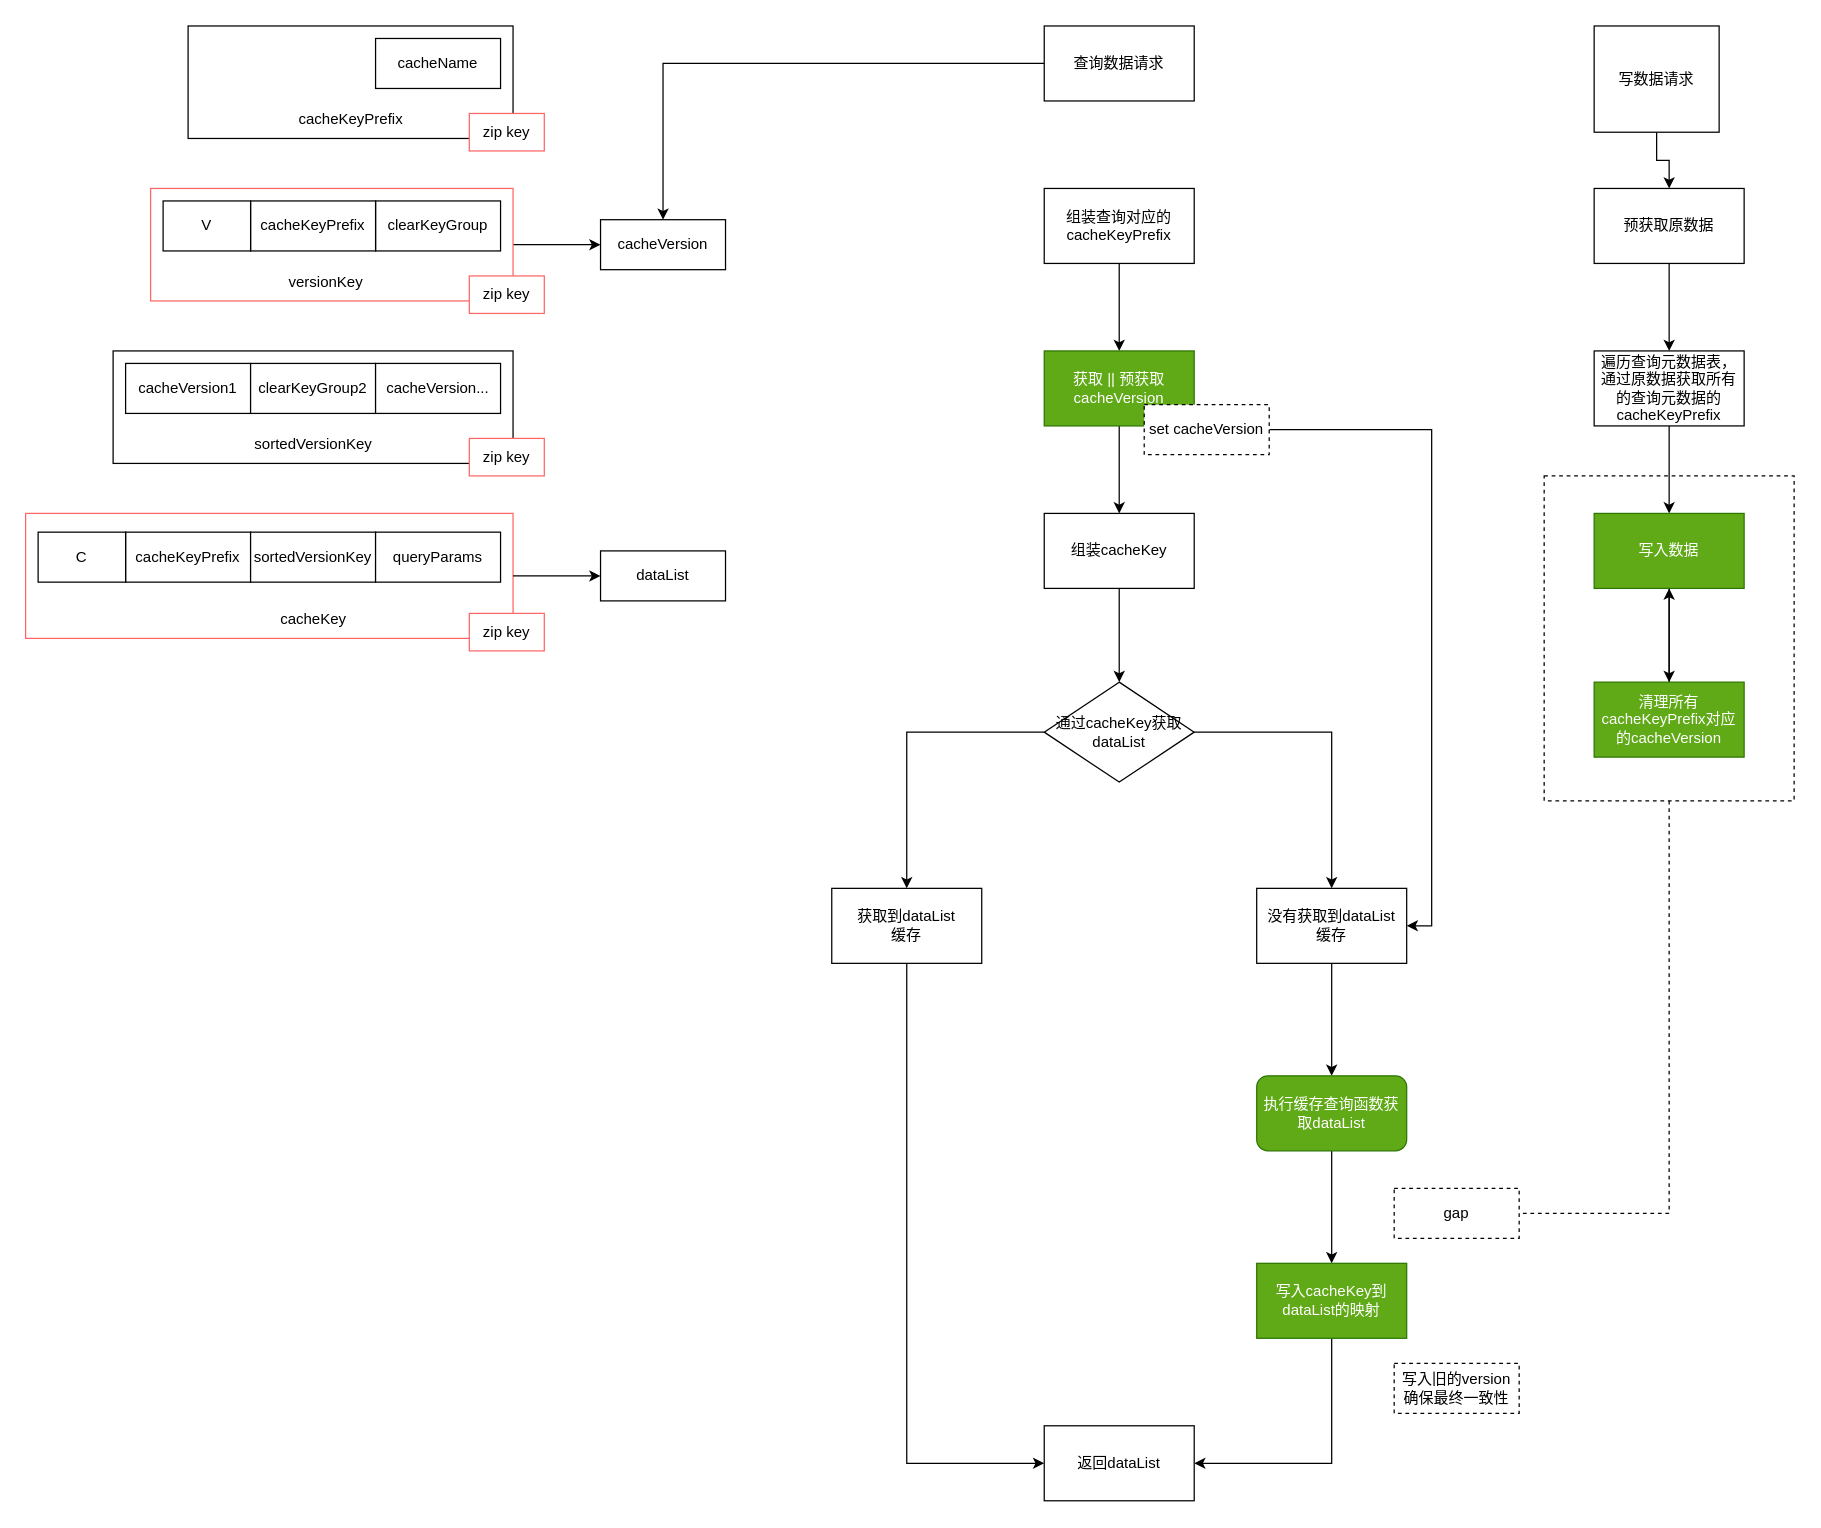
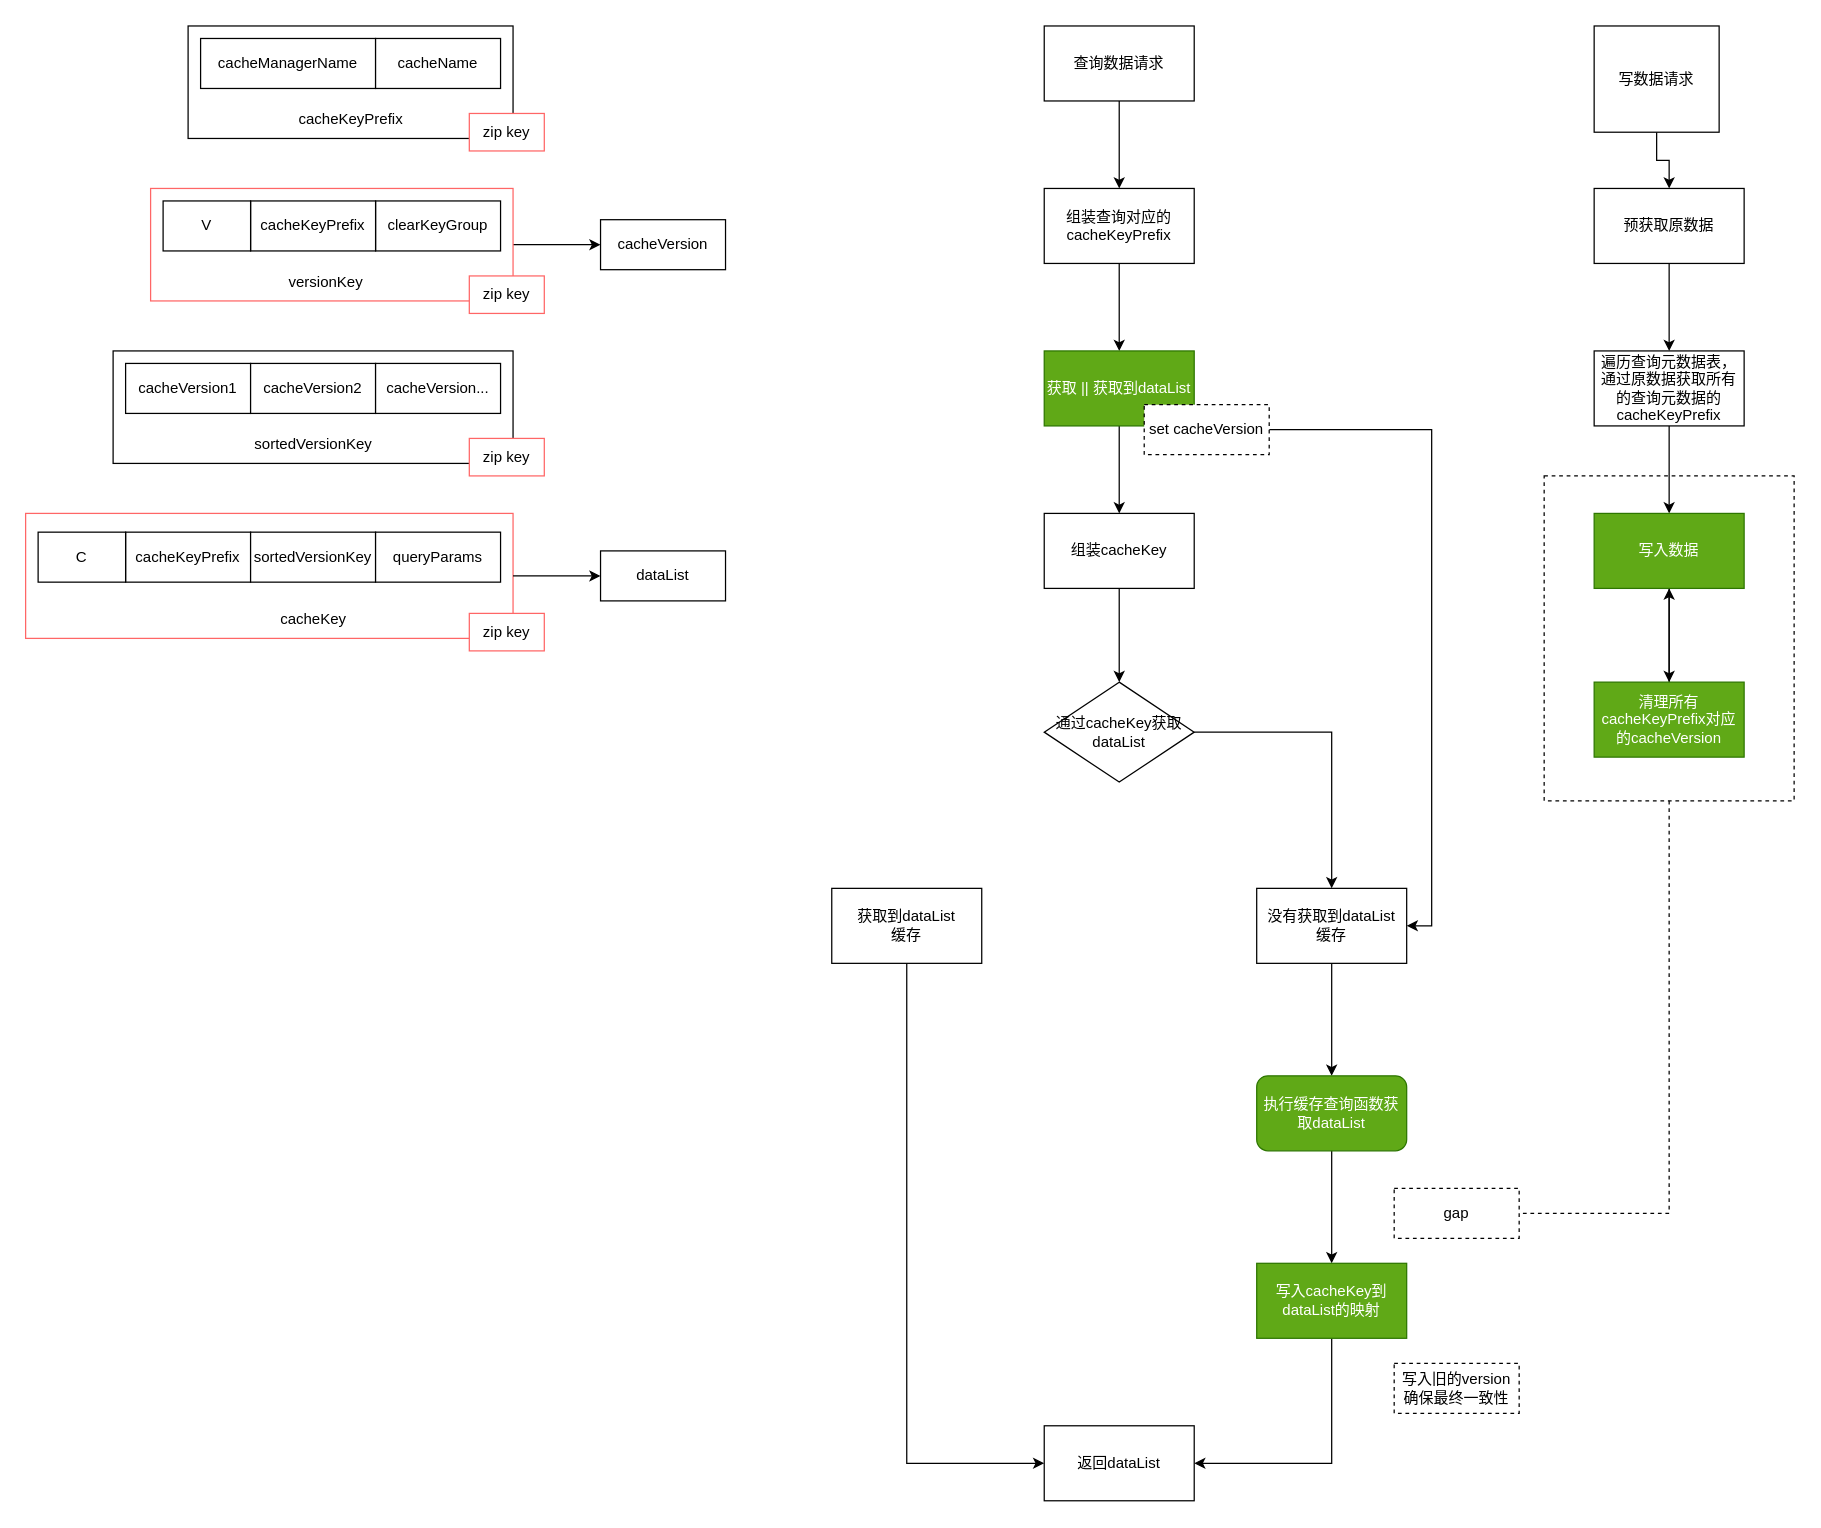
none -> (288, 63)
(780, 63) -> (1119, 140)
(313, 388) -> (313, 388)
(1119, 388) -> (1119, 388)
(907, 737) -> none
